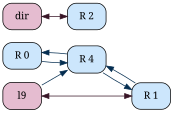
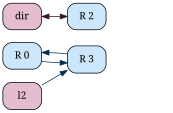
(87, 59) -> (87, 59)
(22, 96) -> (22, 96)
(151, 96) -> none
